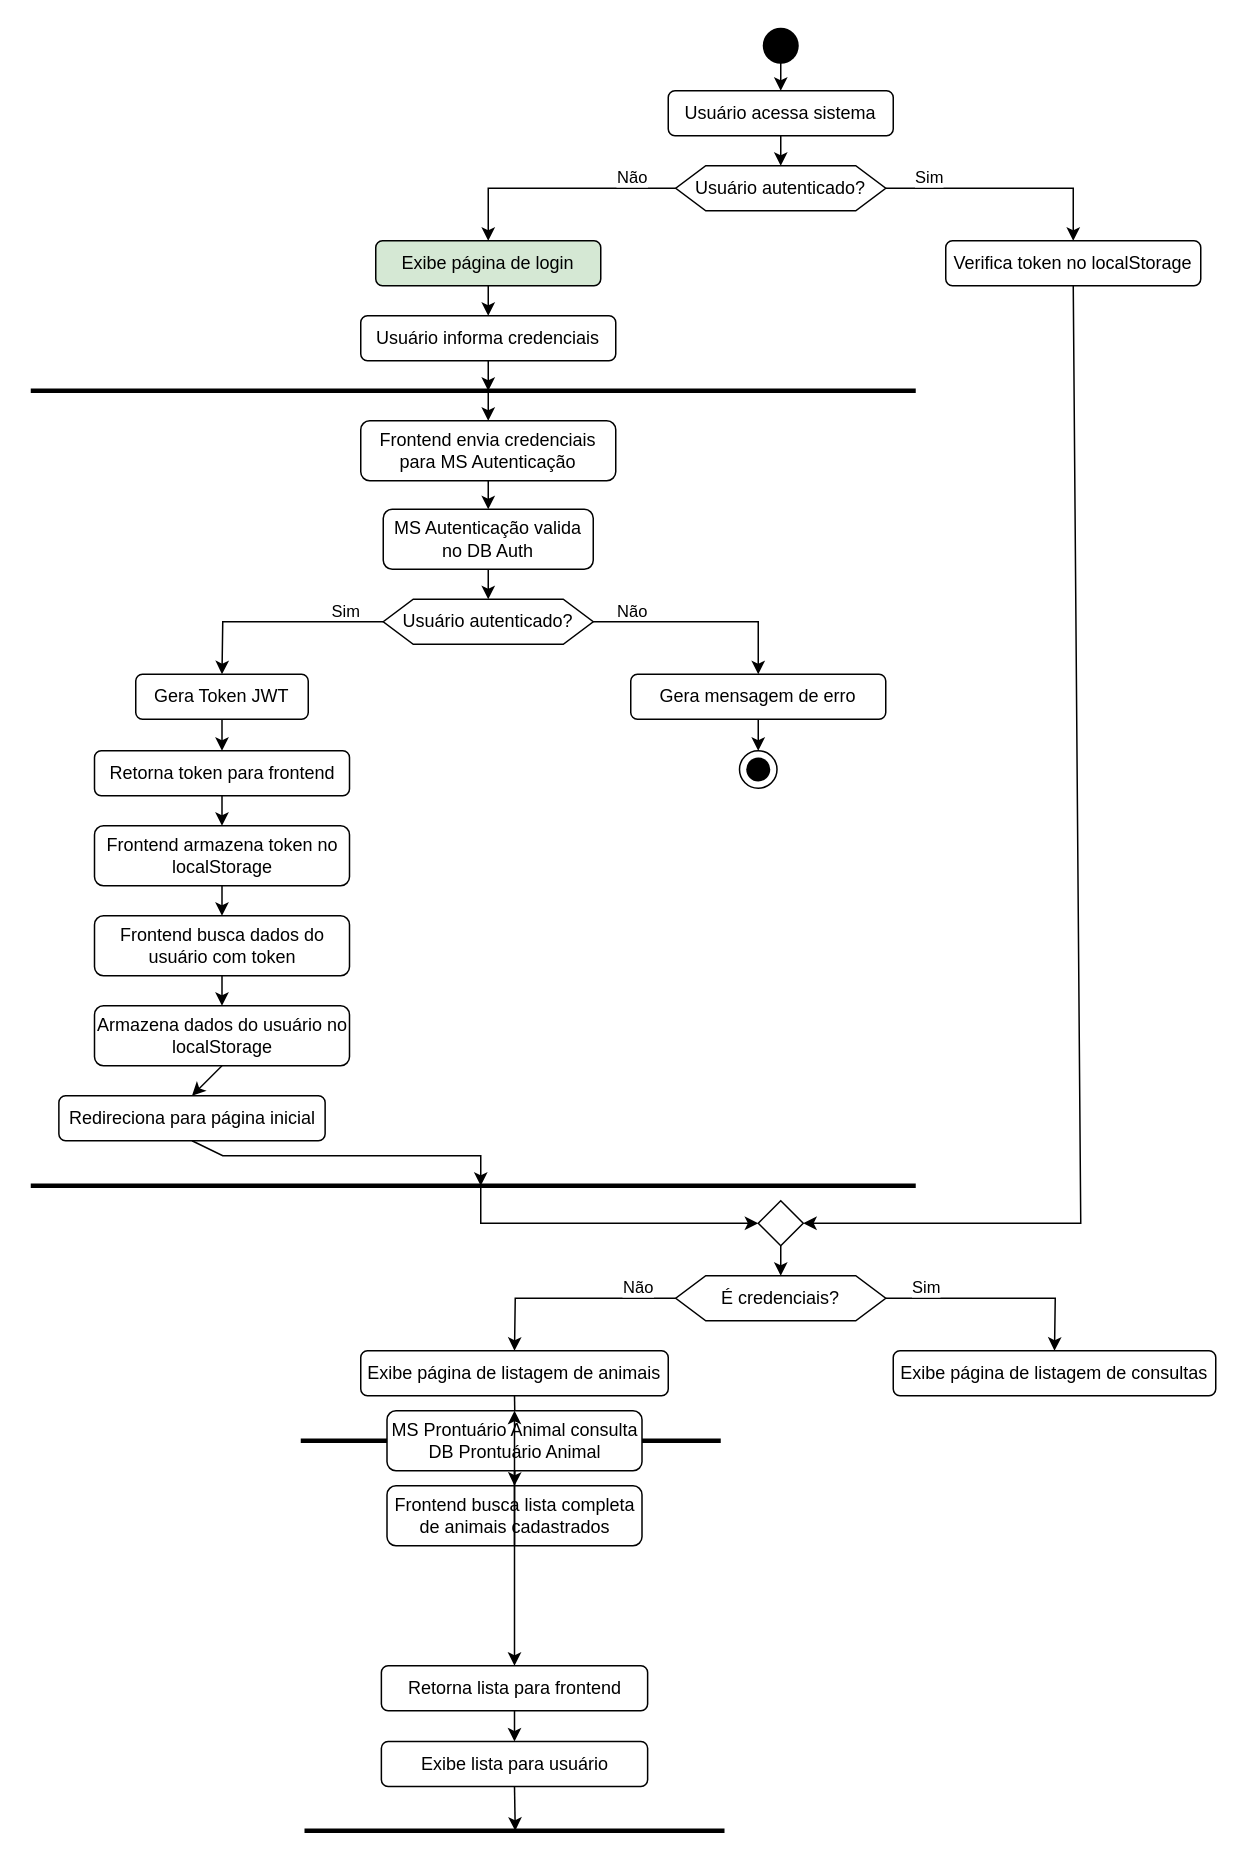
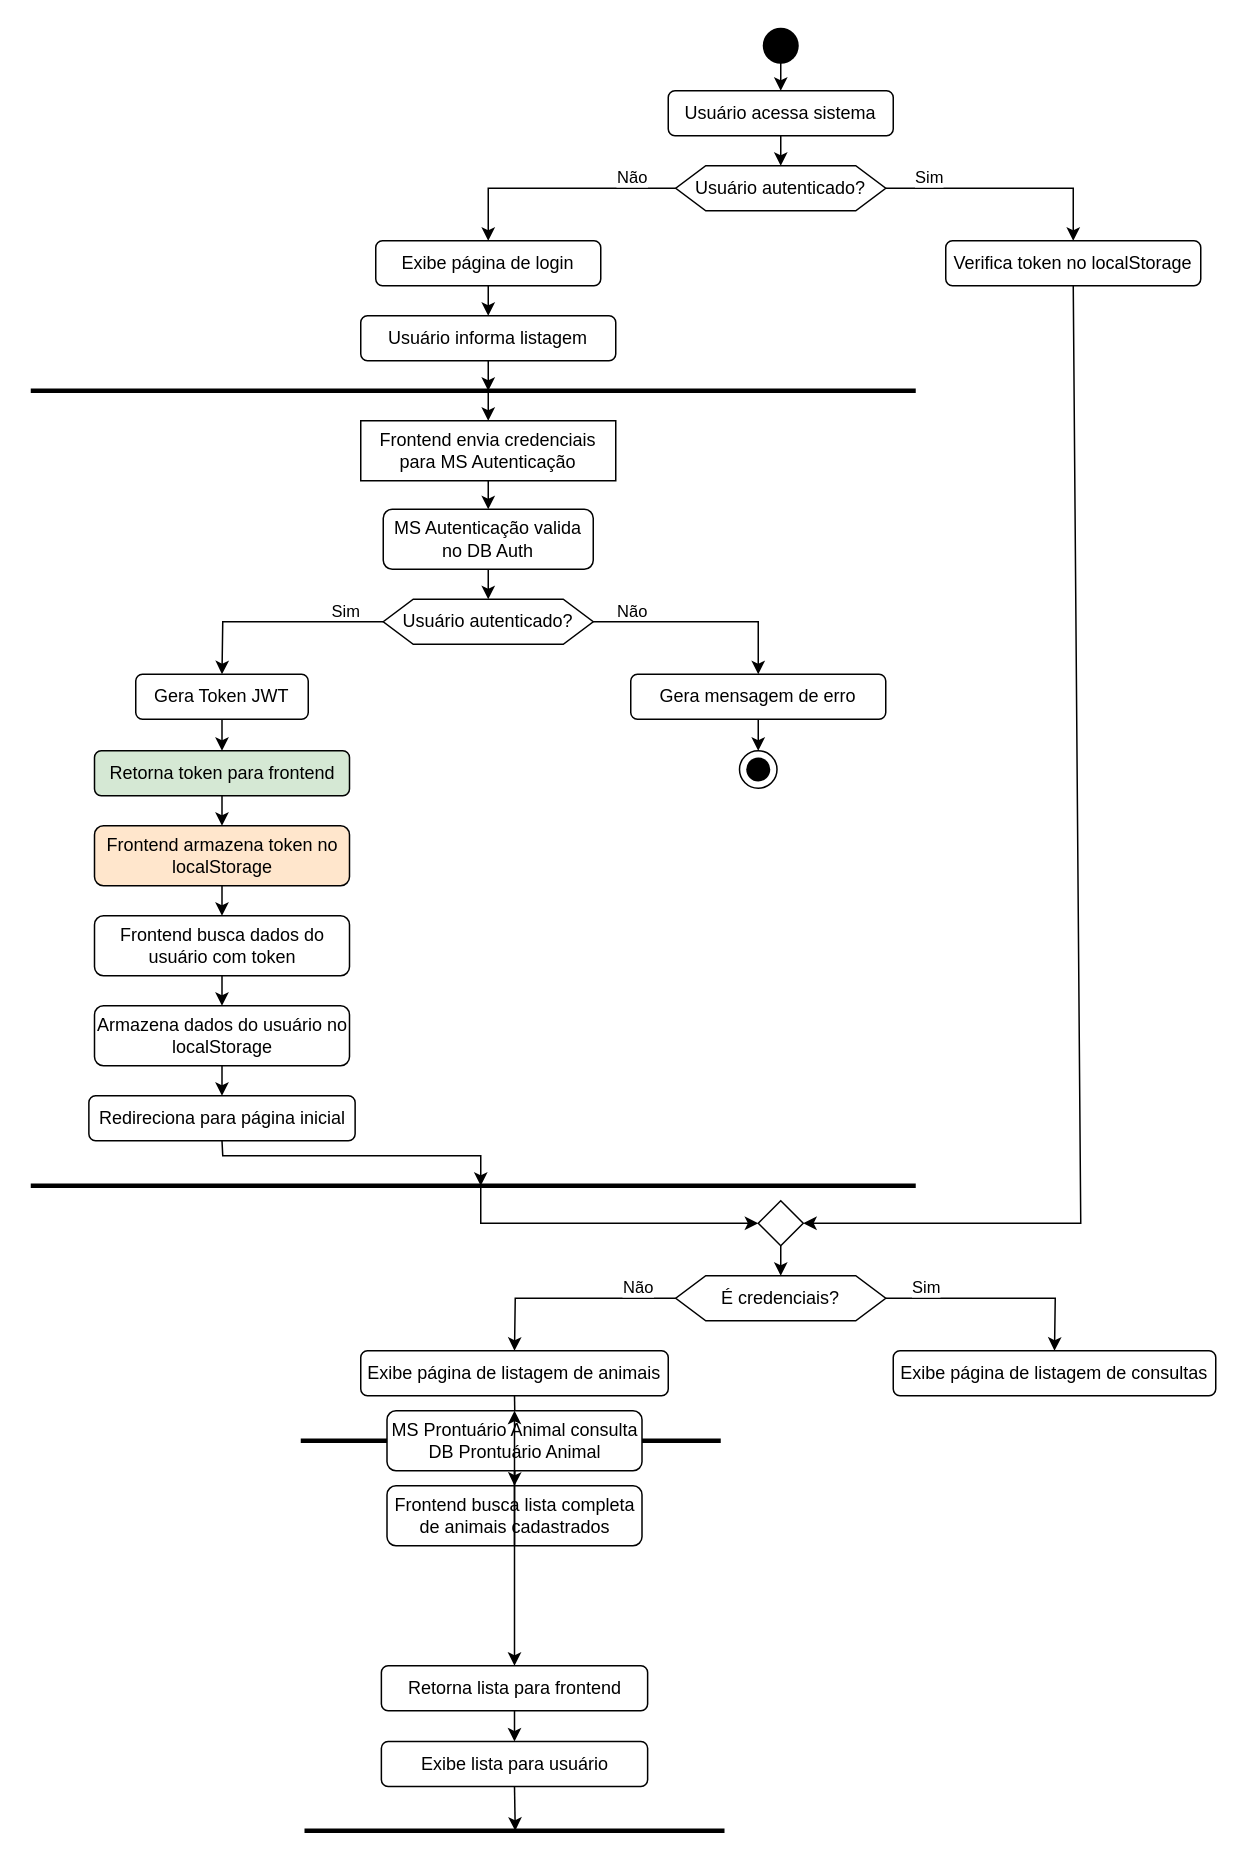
(488, 263) -> (488, 263)
(488, 338) -> (488, 338)
(488, 451) -> (488, 451)
(222, 773) -> (222, 773)
(222, 856) -> (222, 856)
(192, 1118) -> (222, 1118)
